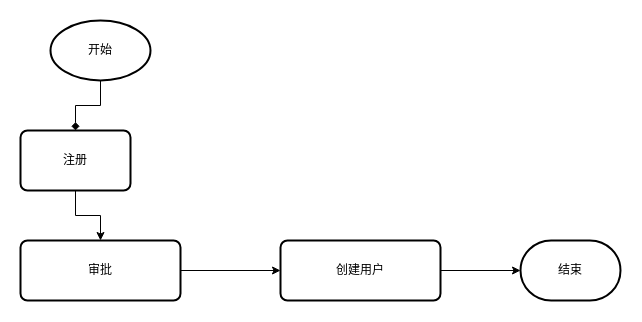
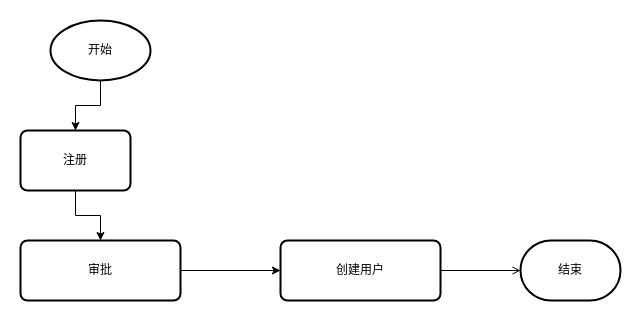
(76, 121) -> (76, 122)
(512, 271) -> (514, 271)
